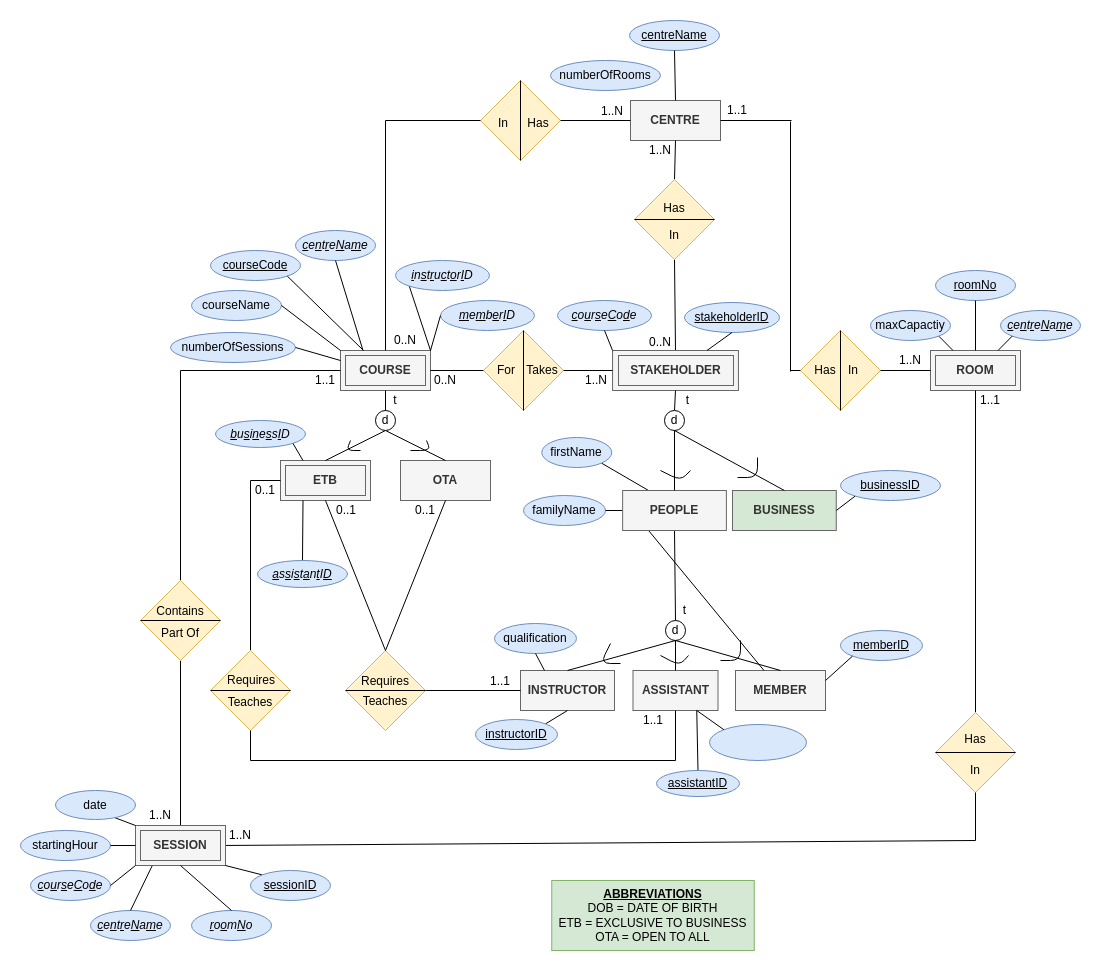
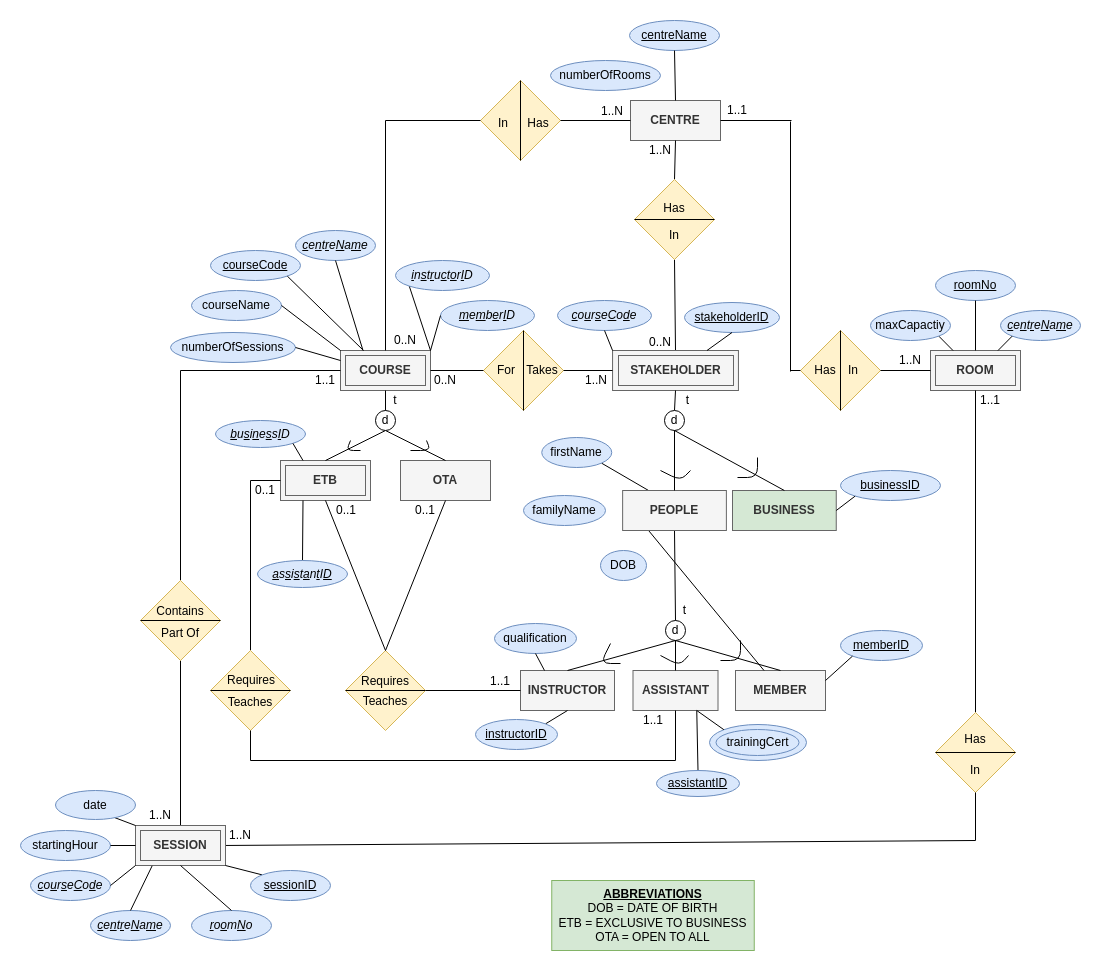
(615, 511) -> none
none -> (624, 566)
none -> (758, 743)
